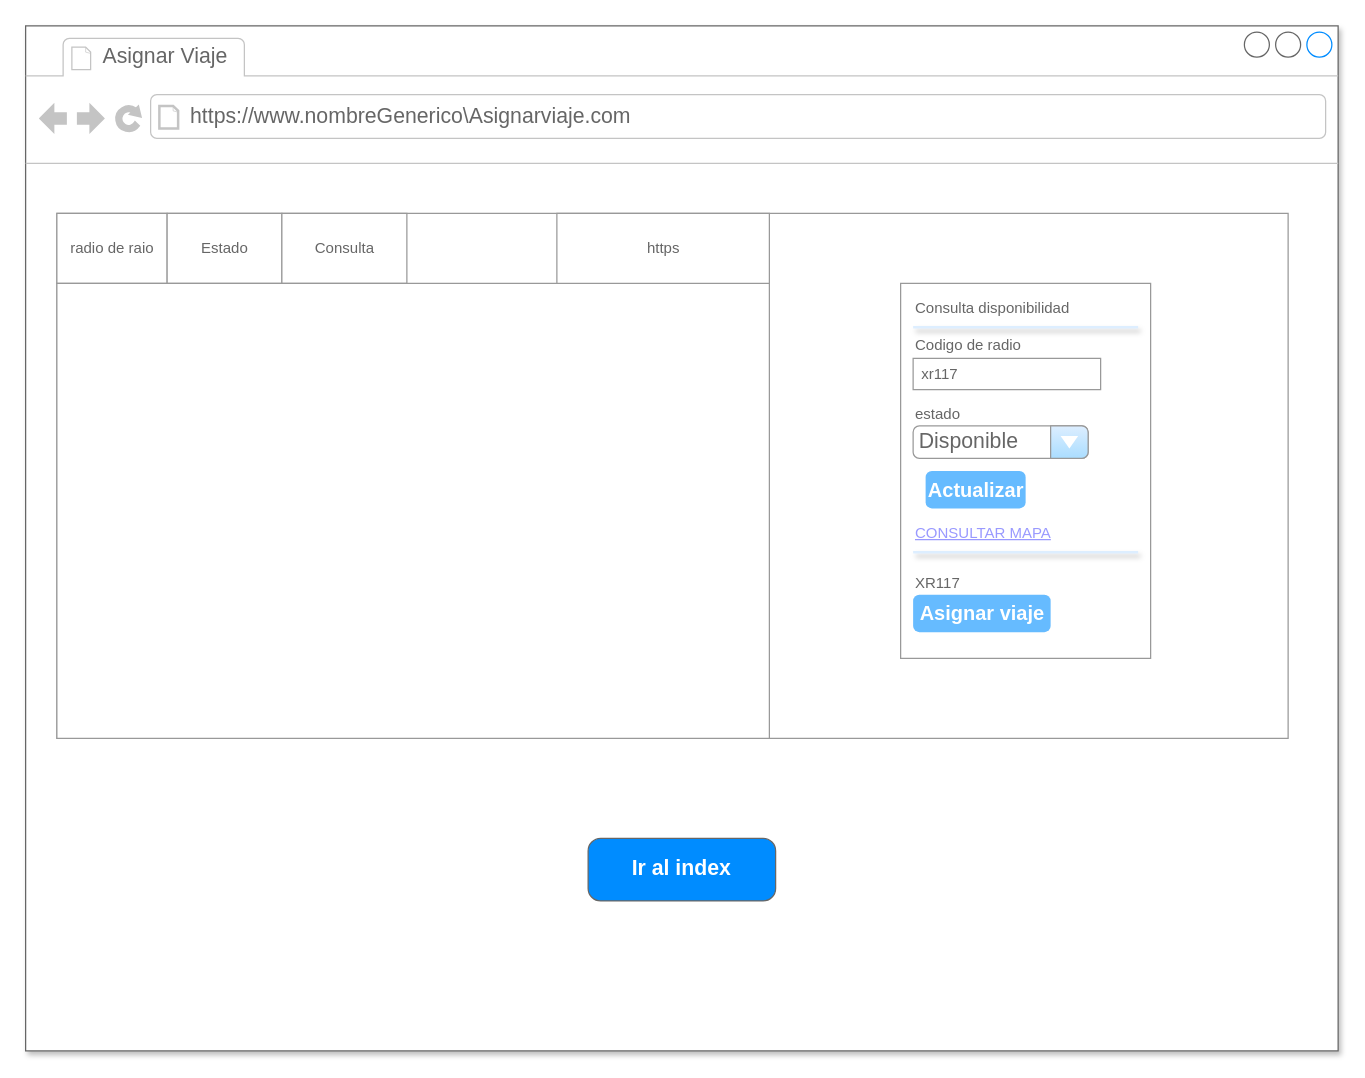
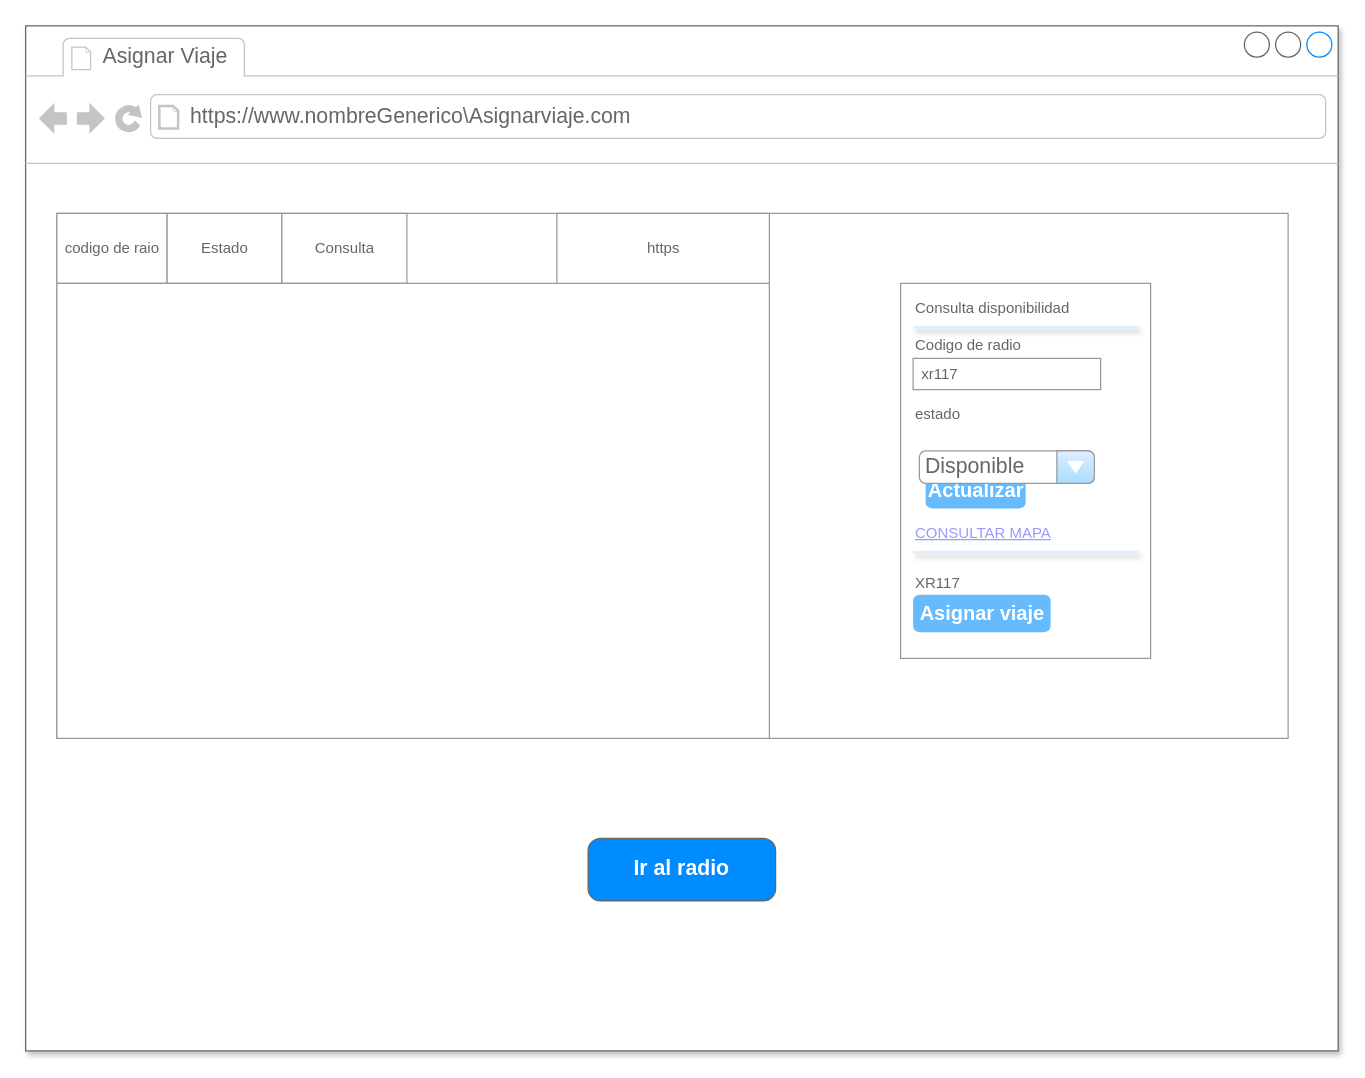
(113, 248) -> (113, 248)
(1001, 442) -> (1007, 467)
(682, 869) -> (682, 869)
